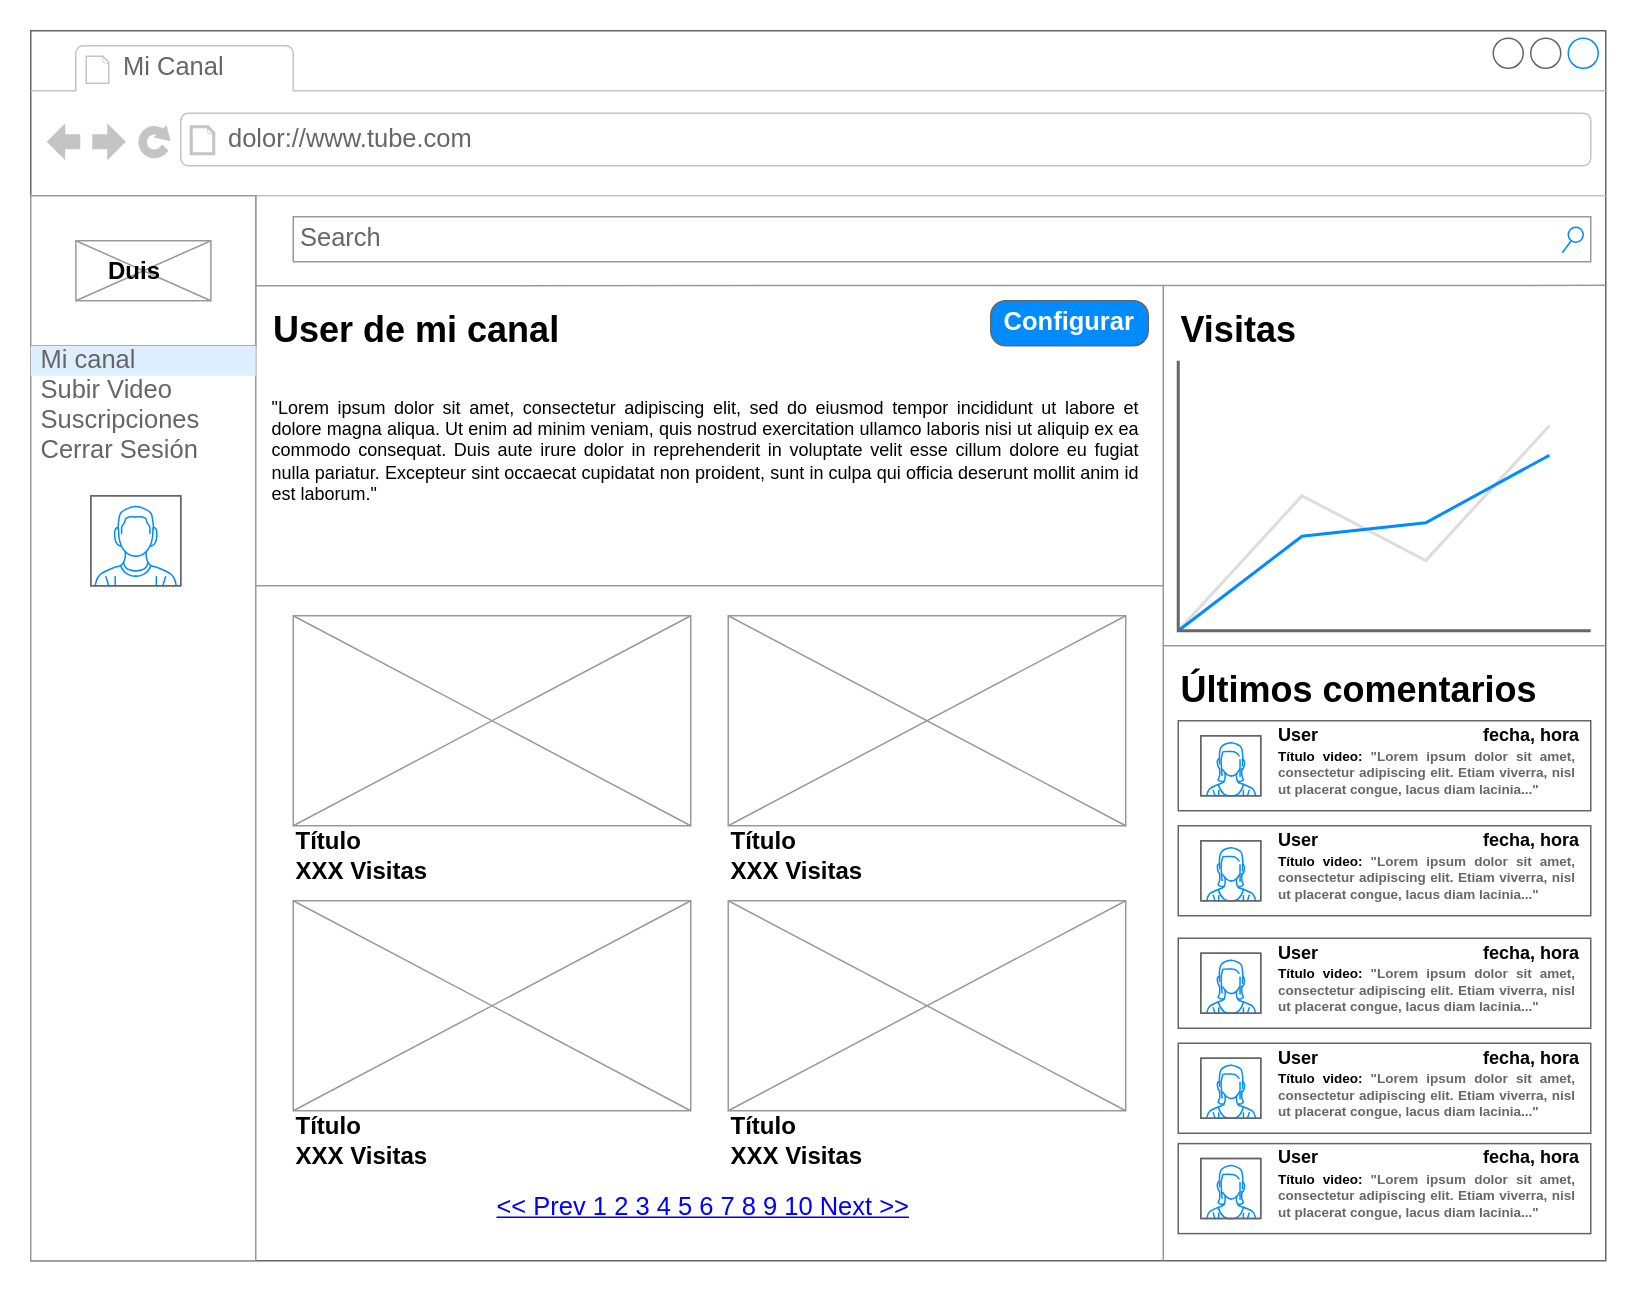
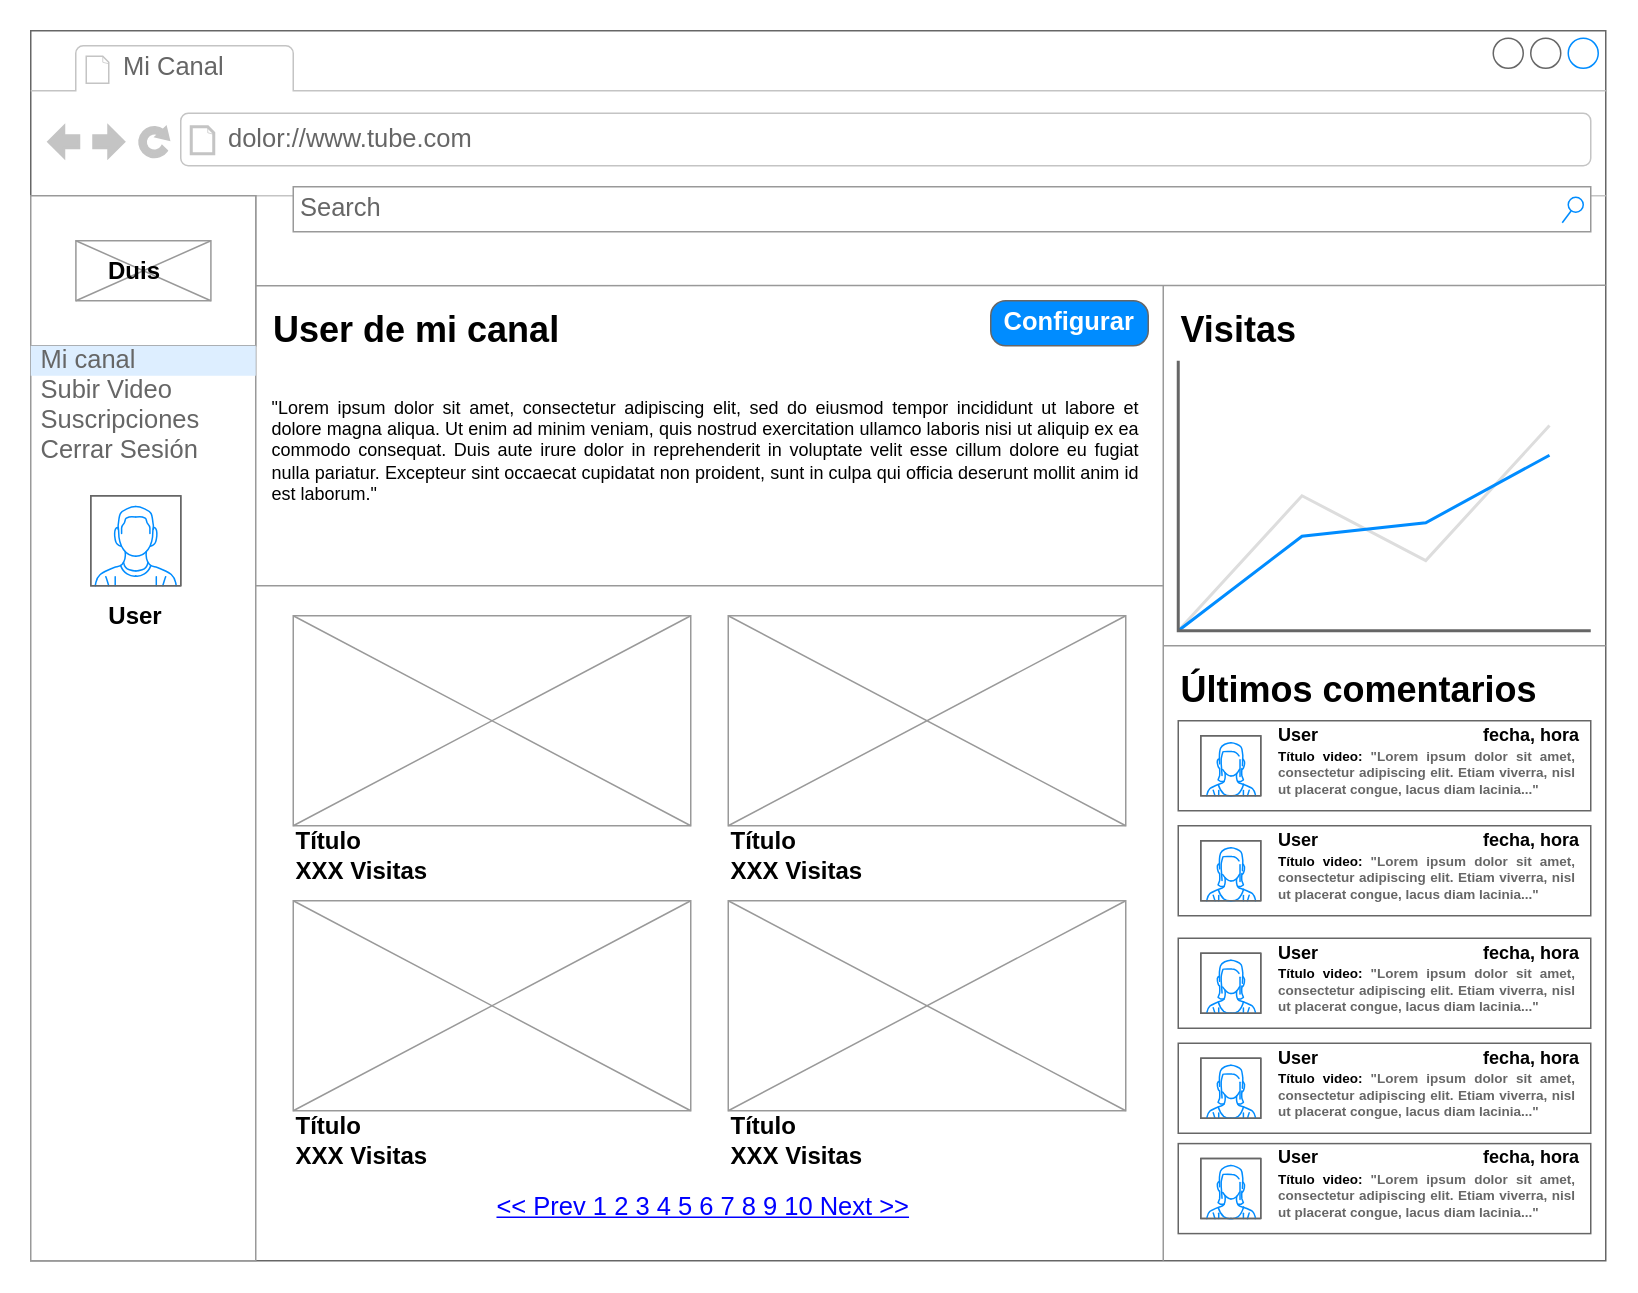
(942, 239) -> (942, 209)
none -> (136, 616)
